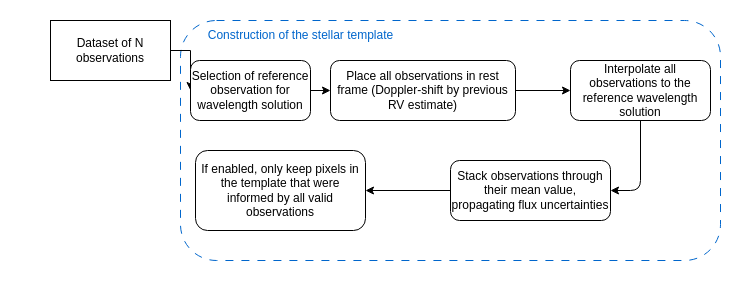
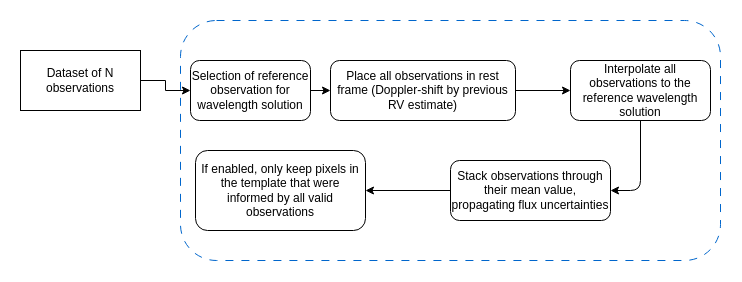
(301, 36) -> none
(111, 51) -> (81, 81)
